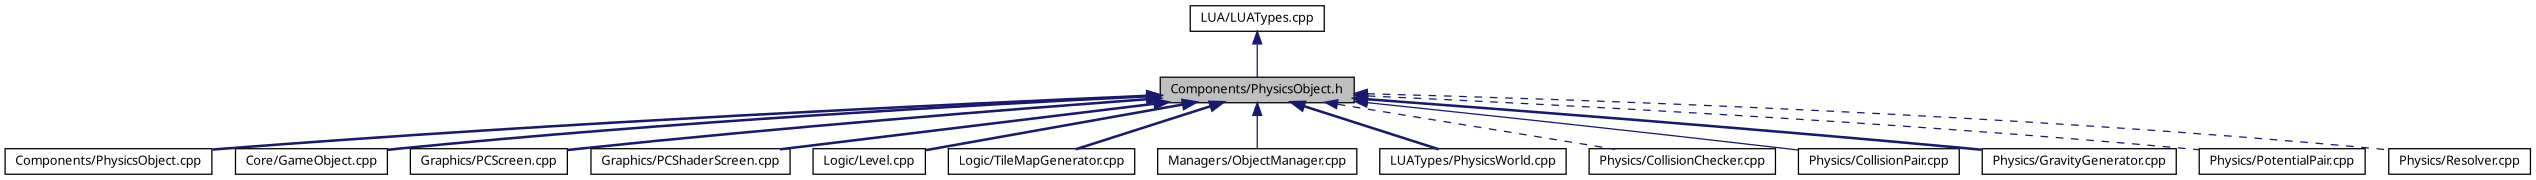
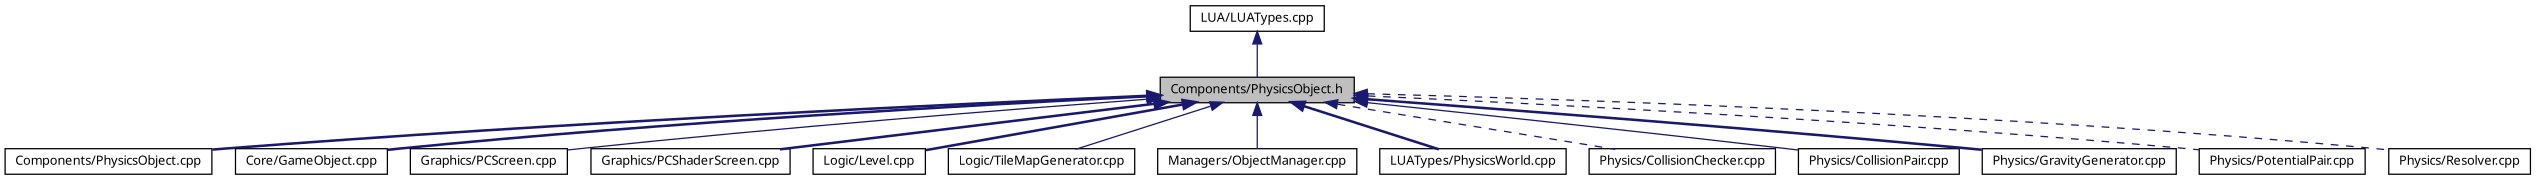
(857, 122) -> (857, 122)
(1143, 128) -> (1143, 128)
